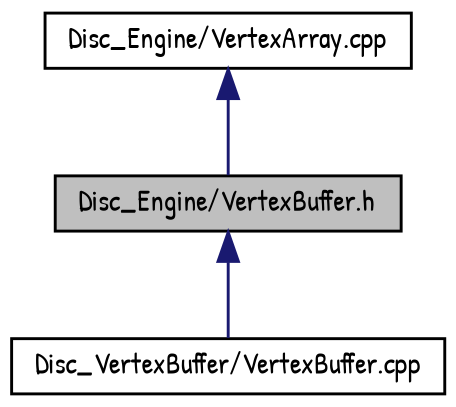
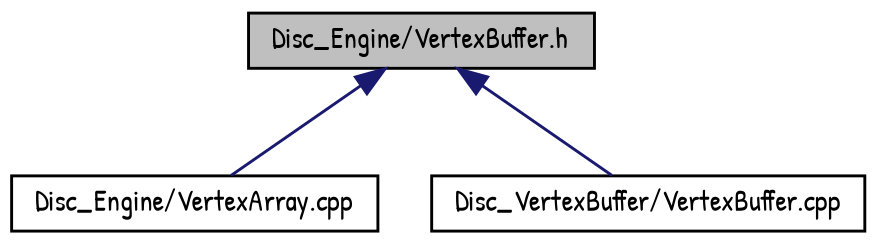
(228, 137) -> (296, 130)
